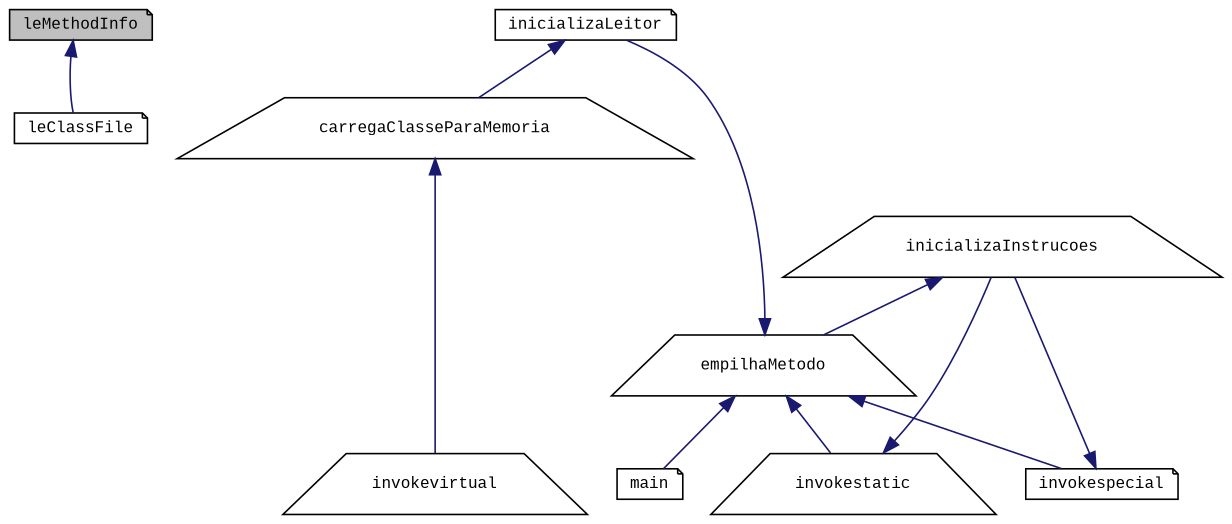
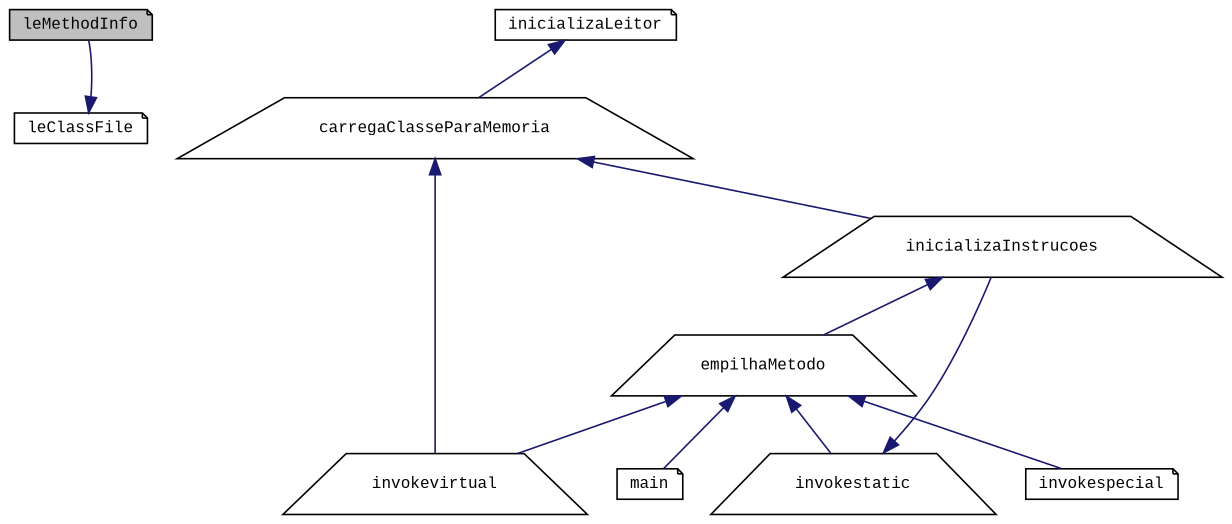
(70, 85) -> (92, 68)
(738, 156) -> (592, 427)
(1052, 365) -> (732, 190)
